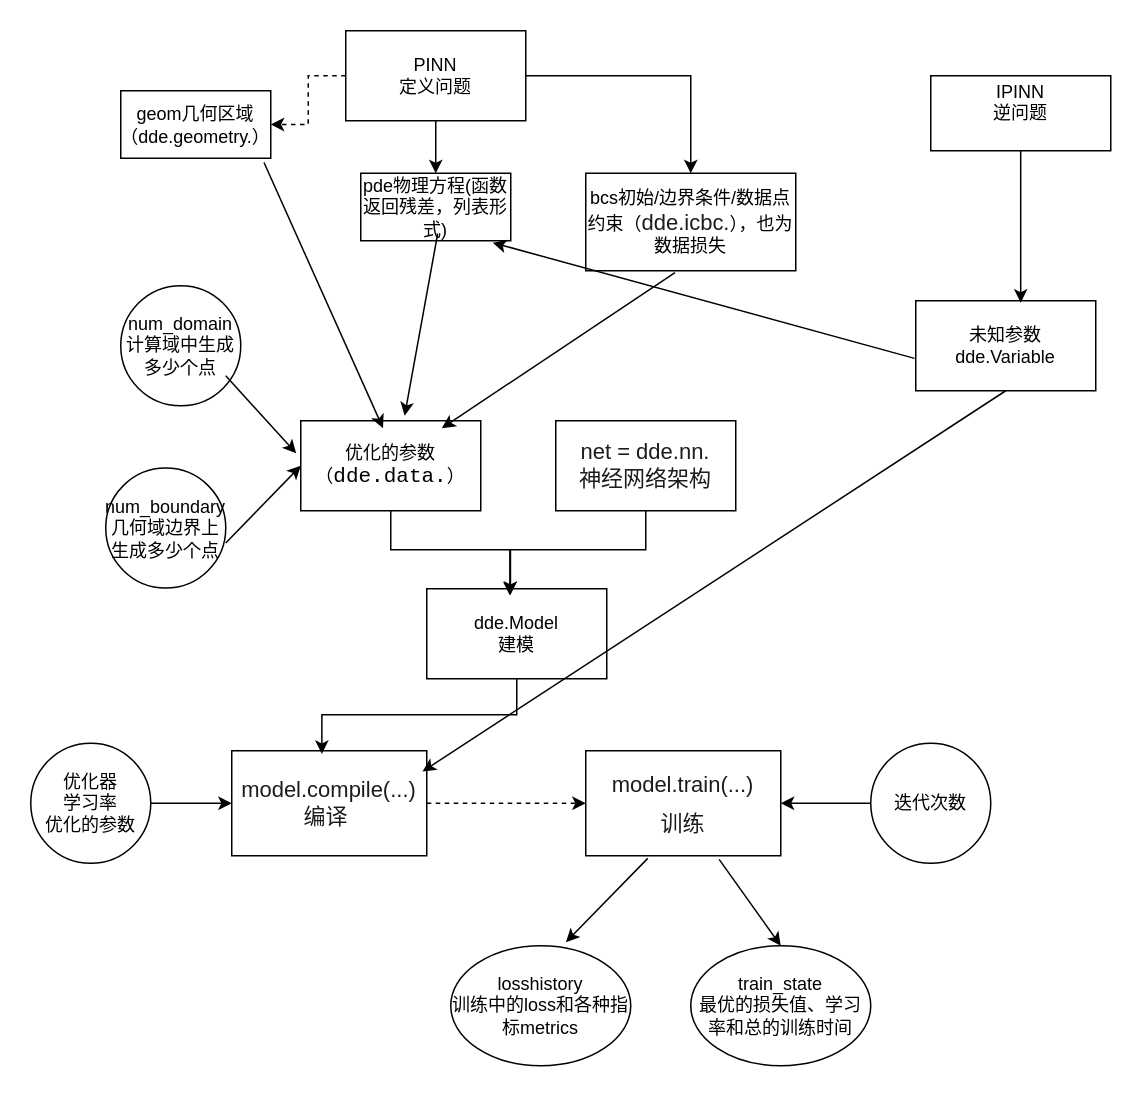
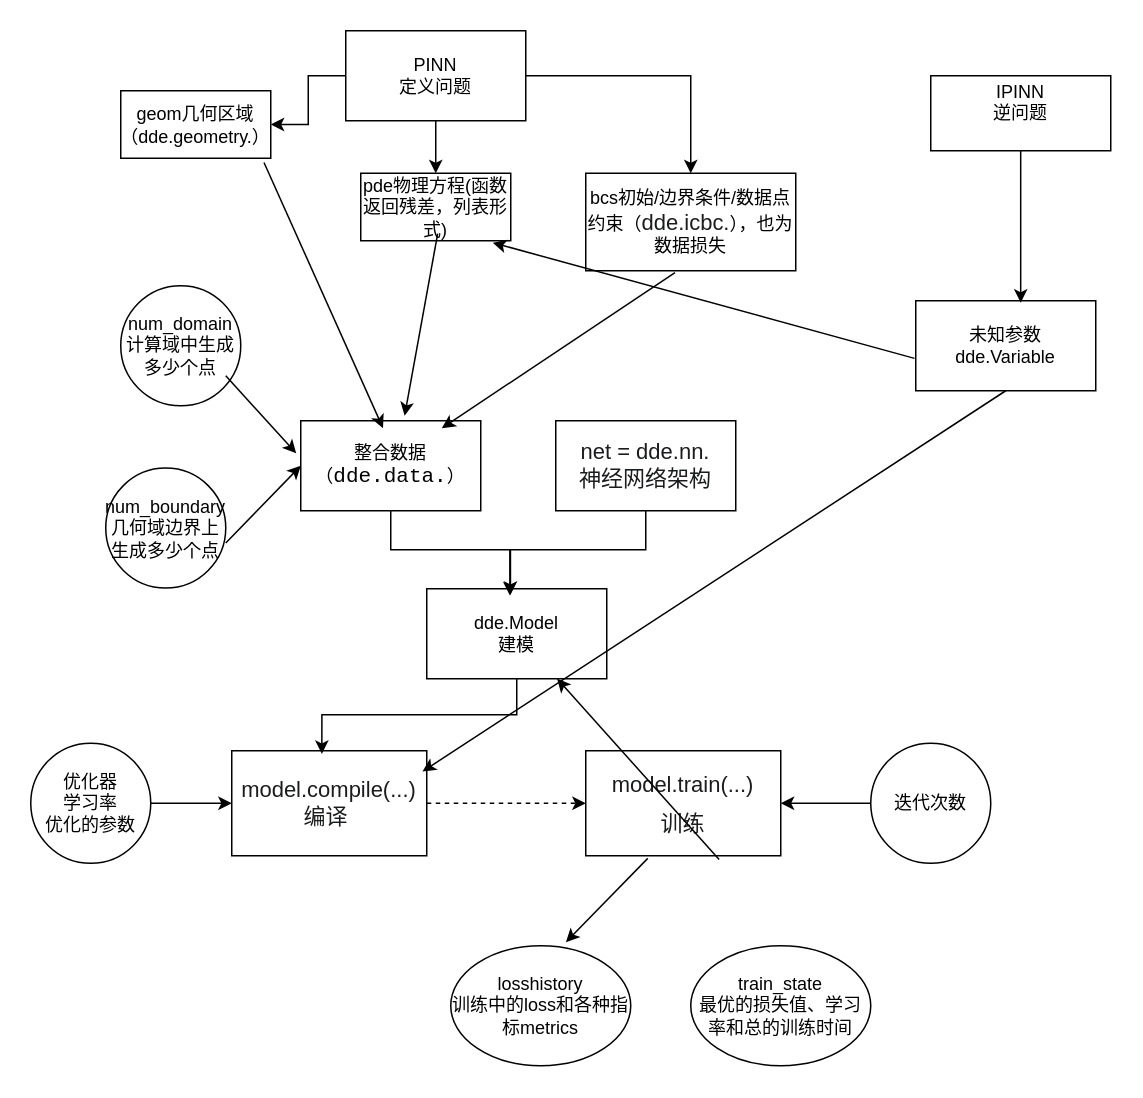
(308, 97) -> (308, 97)
(391, 466) -> (391, 466)
(747, 899) -> (642, 773)
